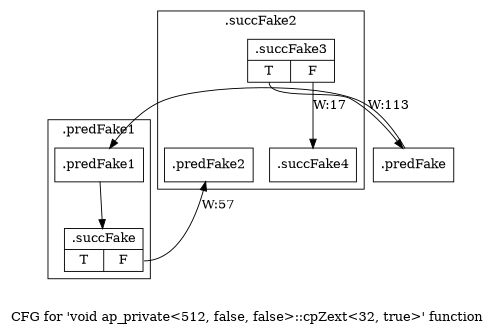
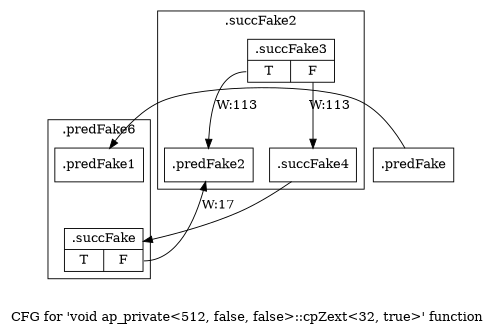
(339, 96) -> (216, 98)
(330, 106) -> (330, 106)
(99, 130) -> (99, 130)
(101, 200) -> (225, 218)
(218, 205) -> (218, 205)
